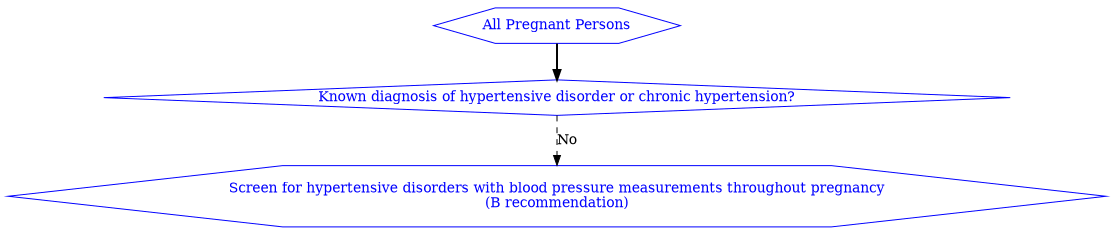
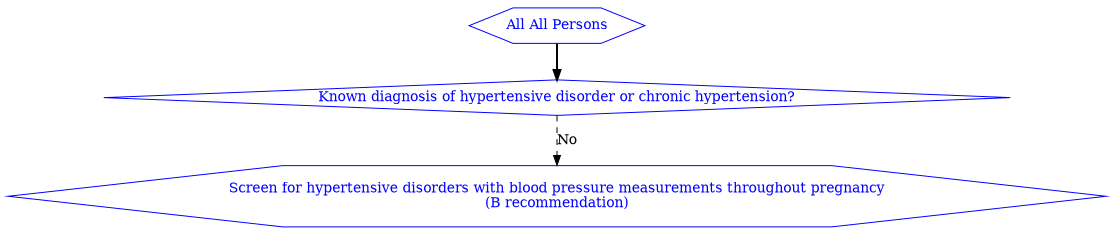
(557, 26) -> (557, 26)
